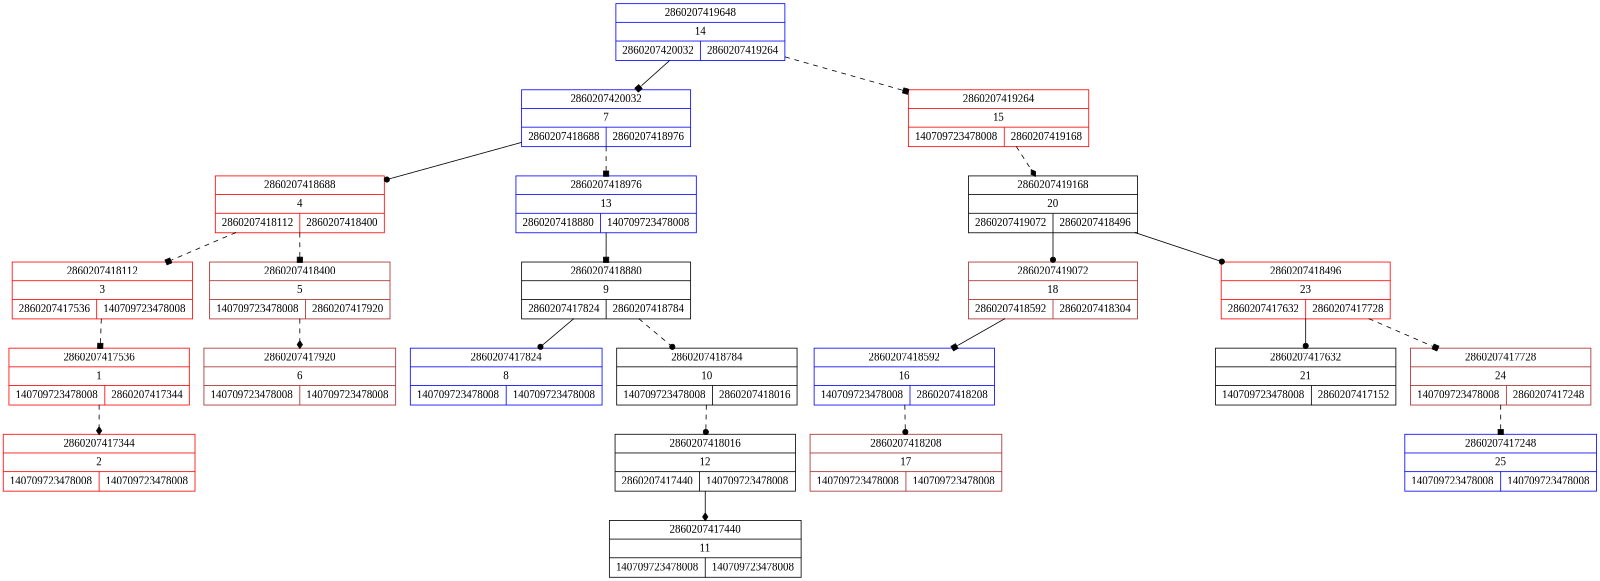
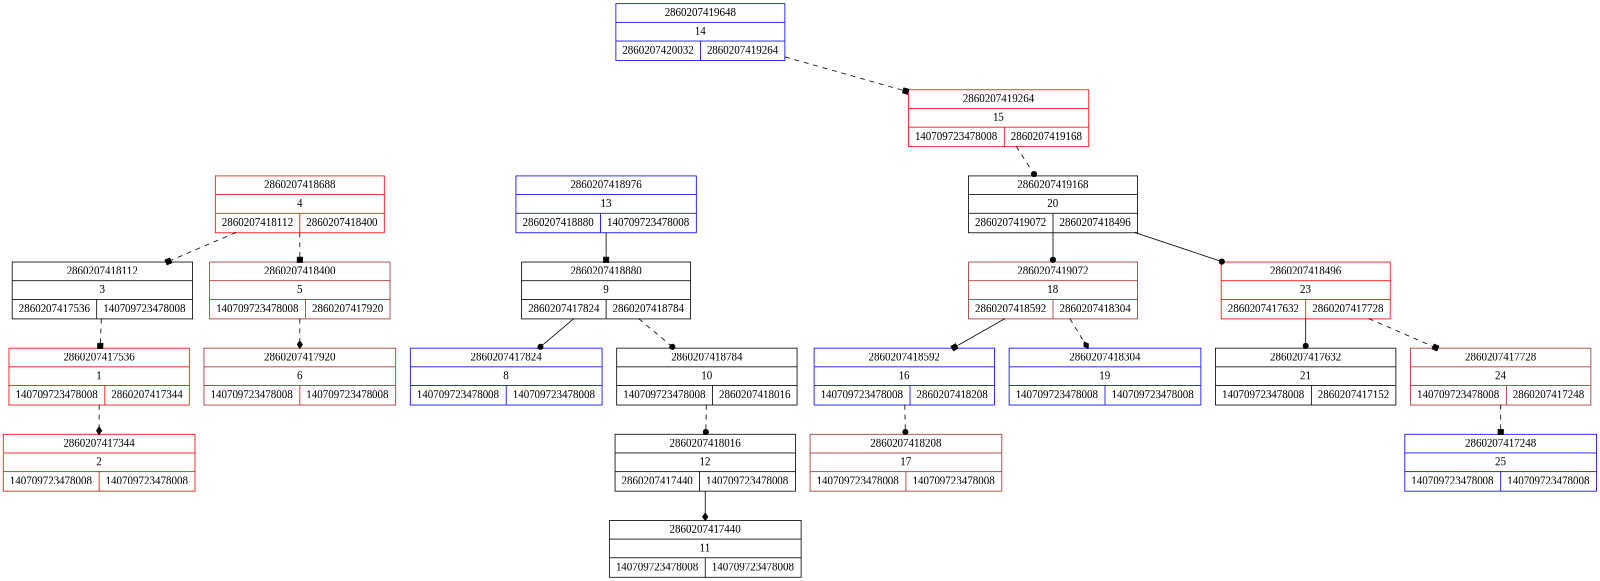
(606, 118) -> none
(1024, 158) -> (1024, 158)
(102, 290) -> (102, 290)
none -> (1105, 377)
